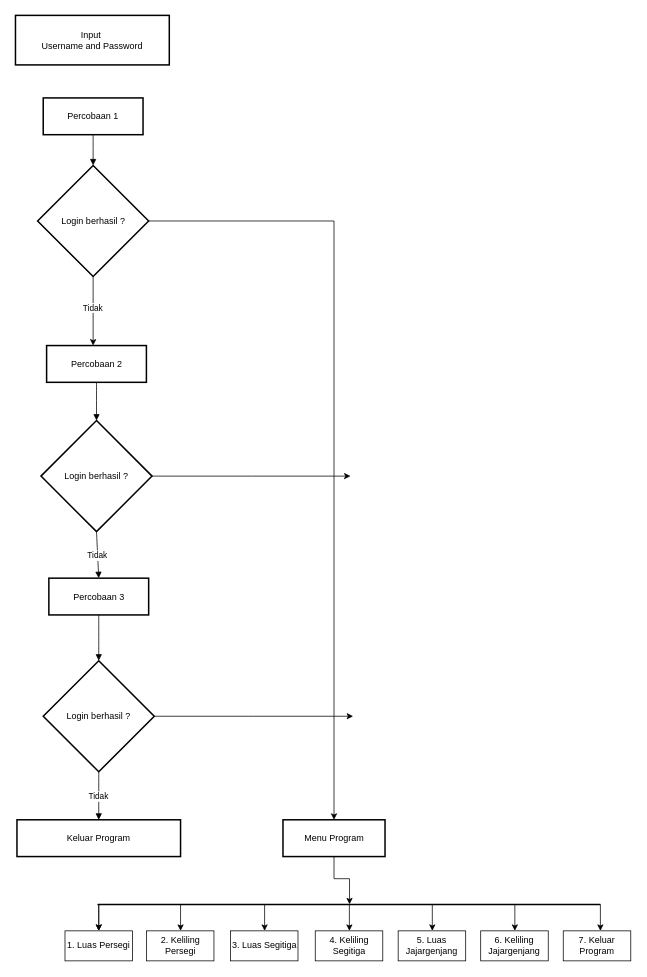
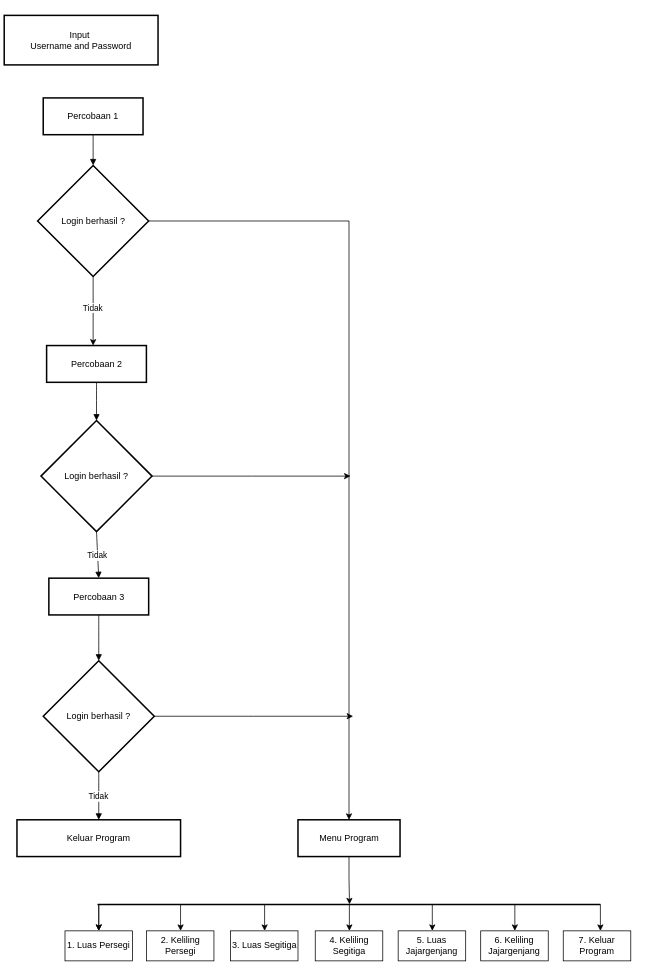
(92, 40) -> (81, 40)
(334, 838) -> (349, 838)
